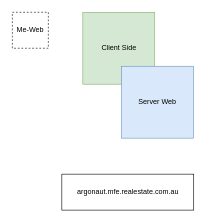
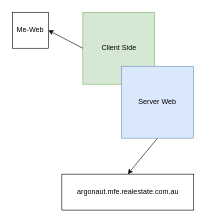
(30, 30) -> (30, 30)
none -> (69, 41)
none -> (144, 155)
